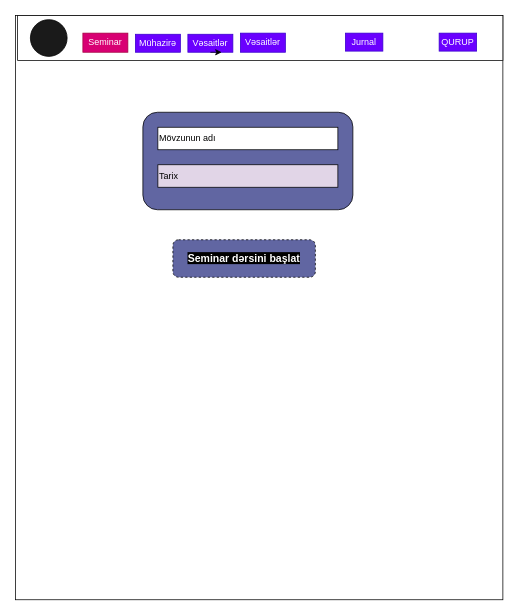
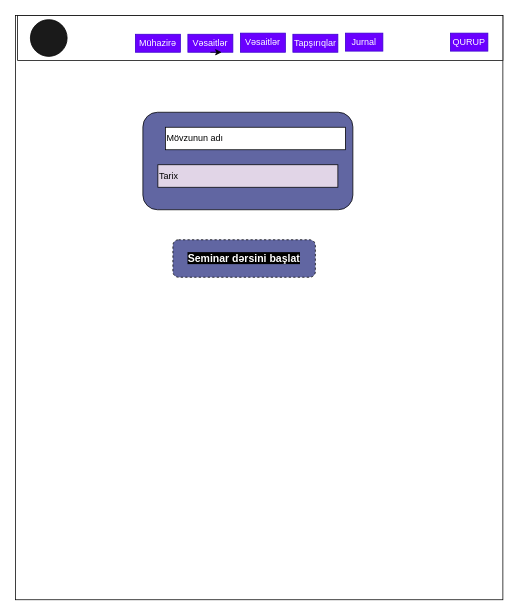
(458, 42) -> (469, 42)
(105, 43) -> none
none -> (315, 43)
(248, 138) -> (255, 138)
